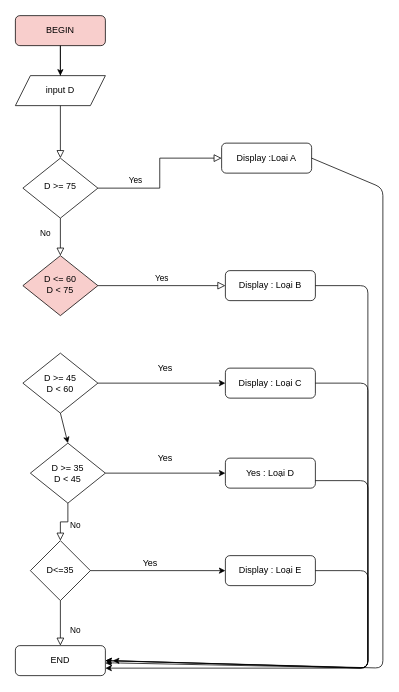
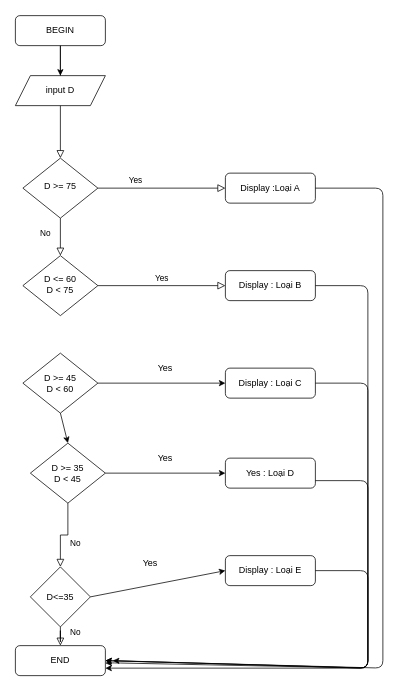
(60, 30) -> (60, 30)
(267, 158) -> (270, 188)
(60, 285) -> (60, 285)
(60, 570) -> (60, 597)
